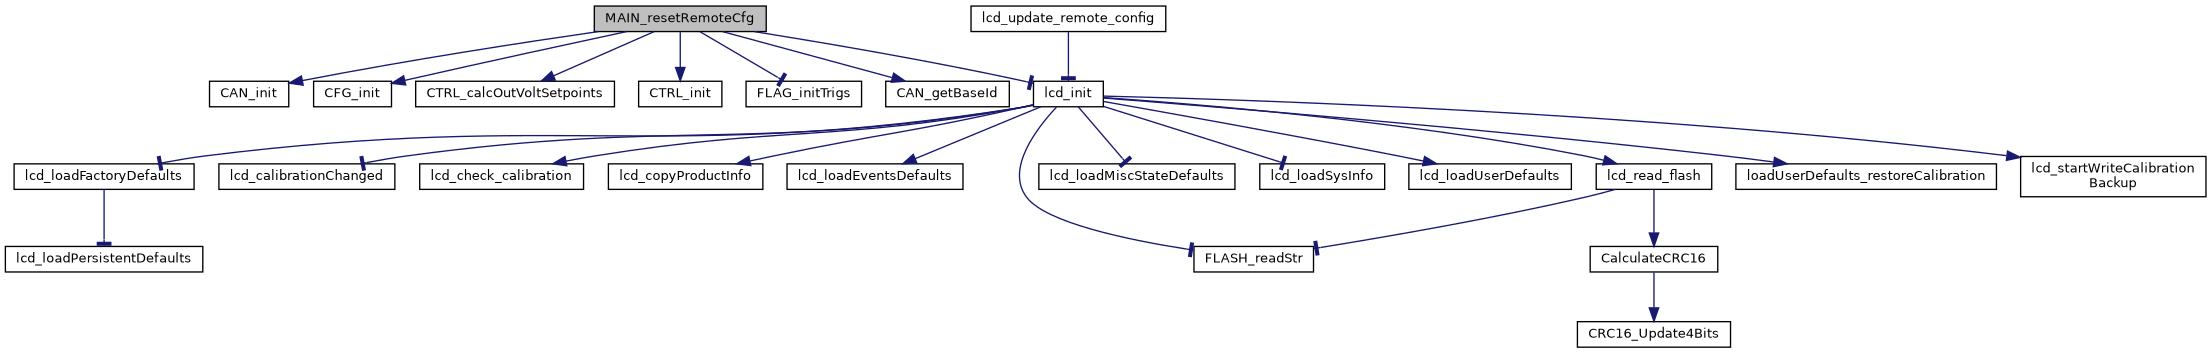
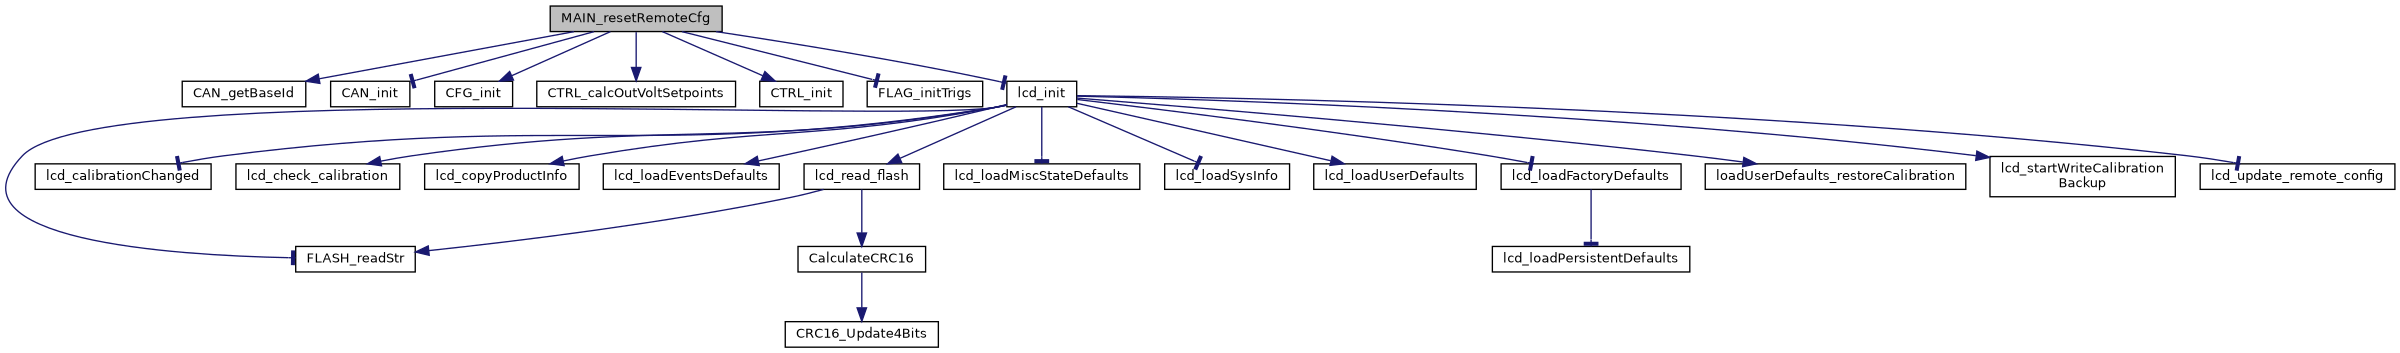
(1068, 53) -> (1656, 114)
(450, 54) -> (505, 56)
(1469, 221) -> (627, 226)
